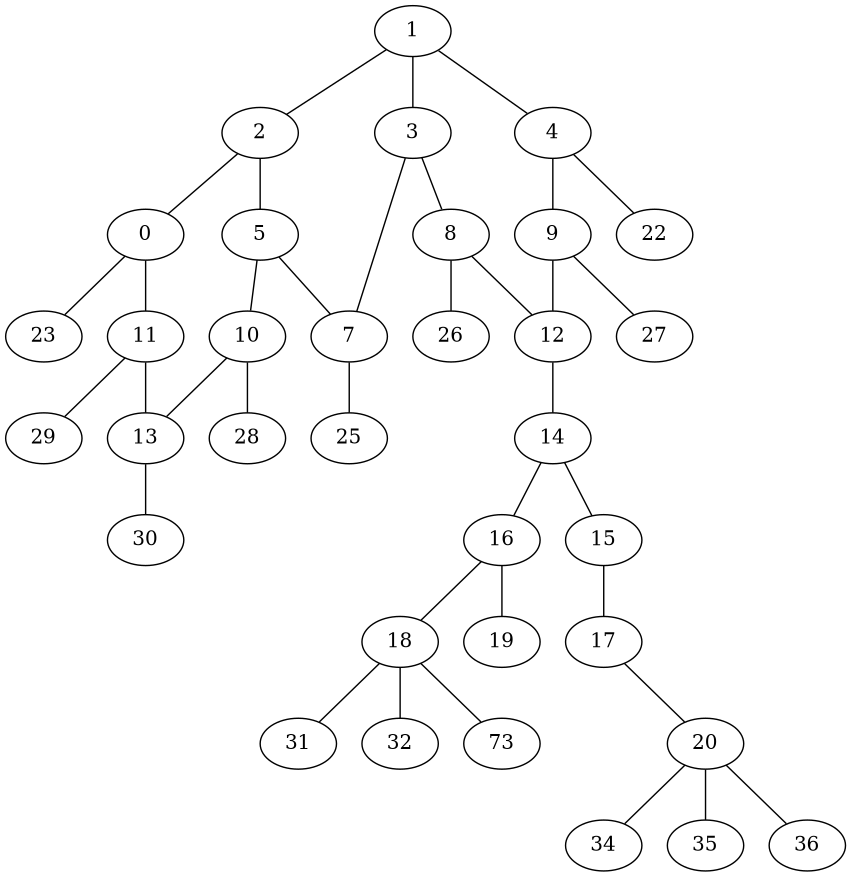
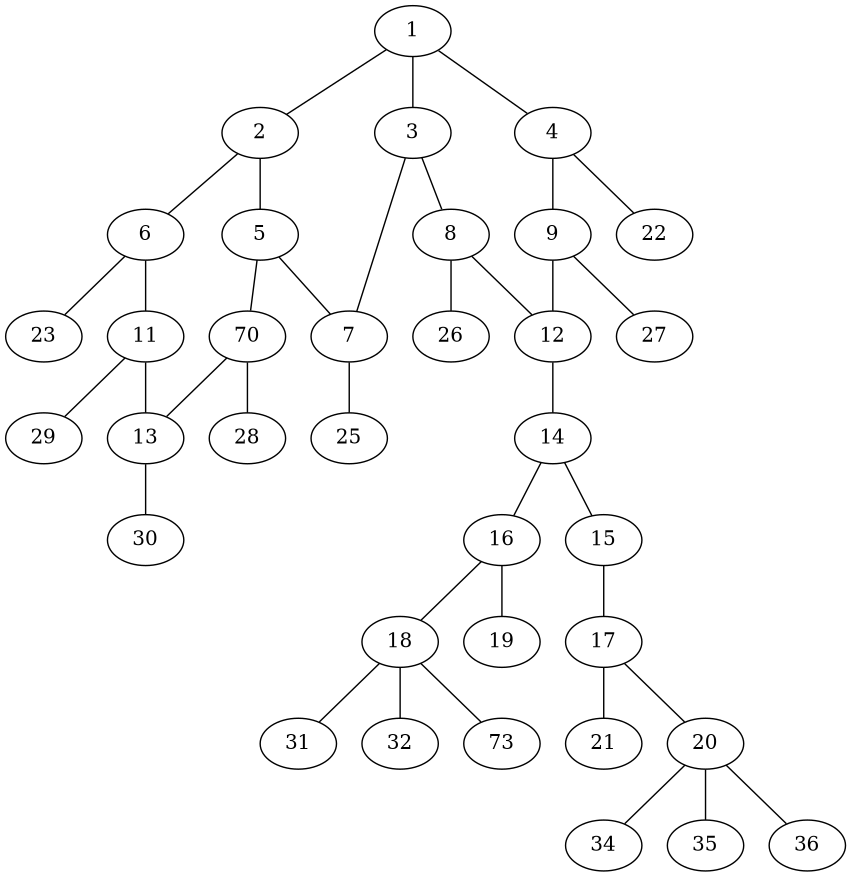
(146, 235) -> (146, 235)
(247, 337) -> (247, 337)
none -> (604, 744)
